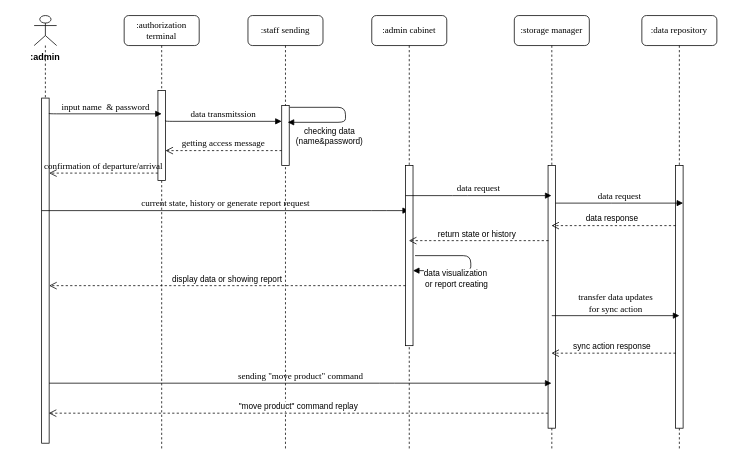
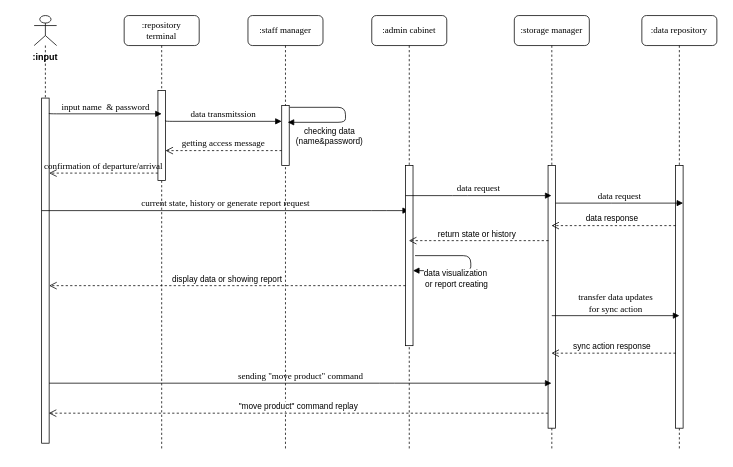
(162, 30) -> (162, 30)
(285, 30) -> (285, 30)
(45, 57) -> (45, 57)
